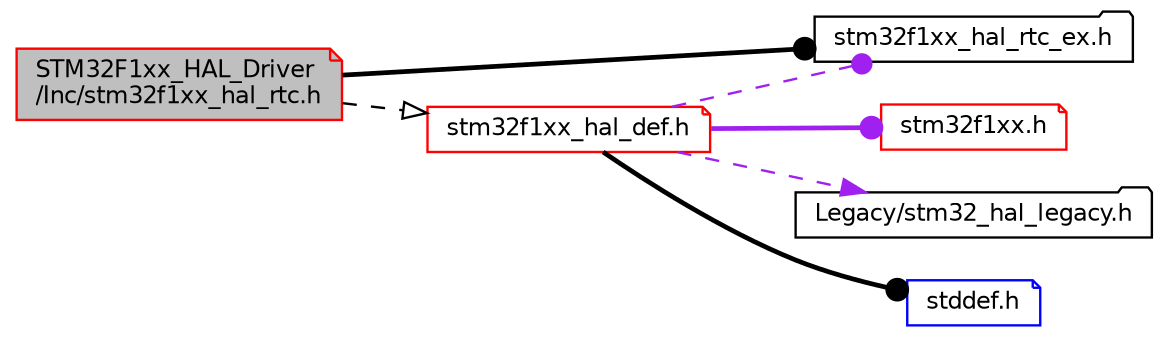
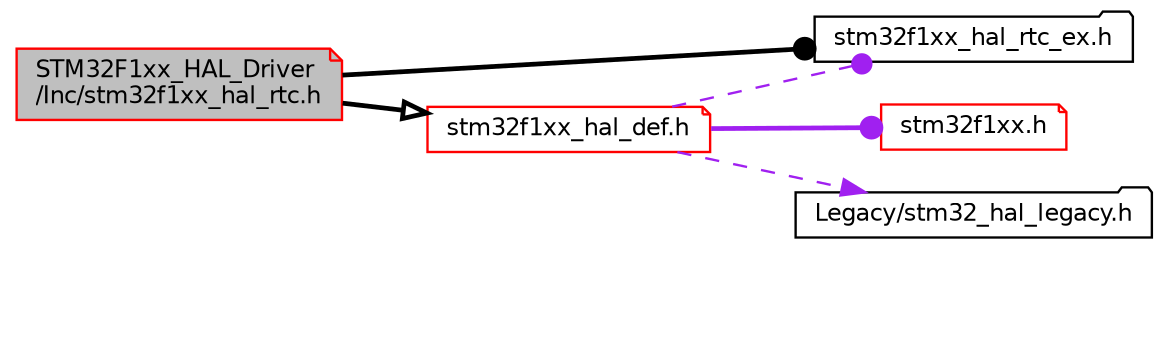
(373, 107) -> (373, 107)
(974, 303) -> none
